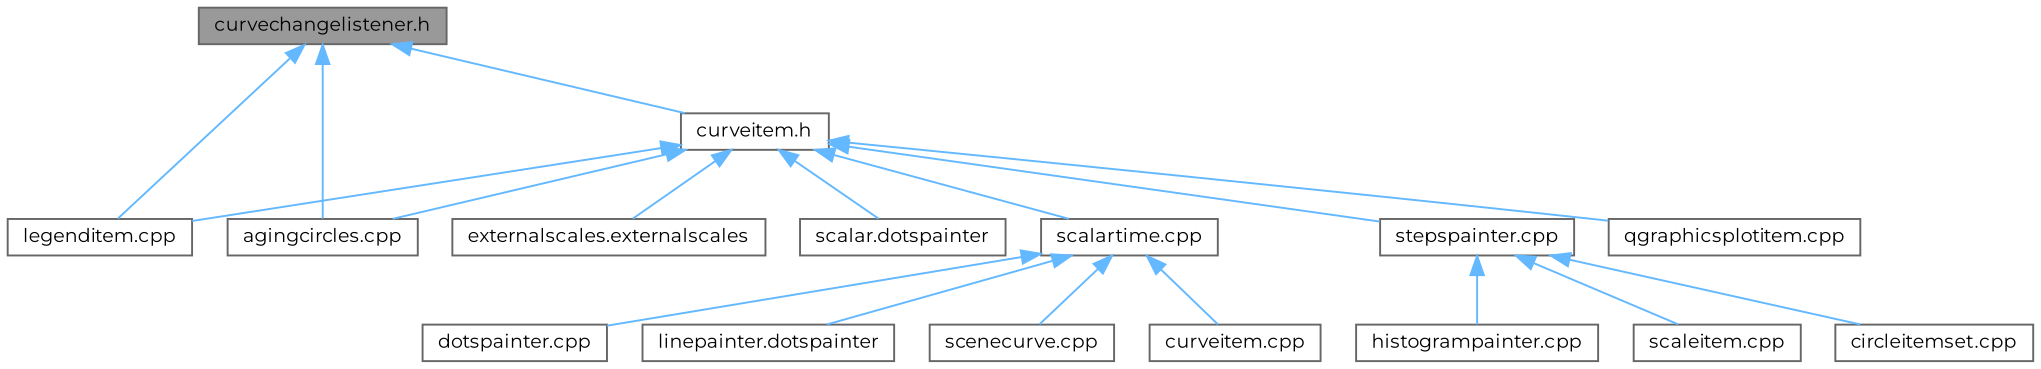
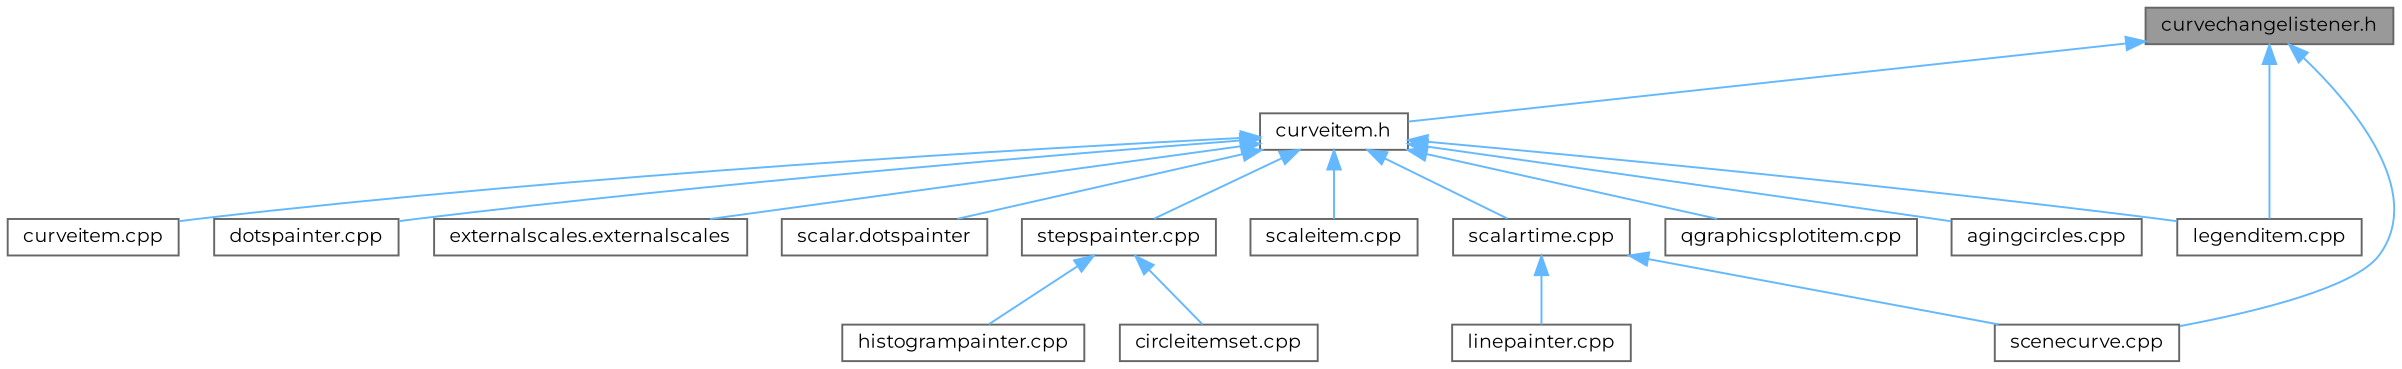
(323, 142) -> (2383, 248)
(814, 291) -> (819, 176)
(1606, 294) -> (1334, 194)
(1189, 297) -> (709, 171)
(768, 343) -> (1541, 343)
